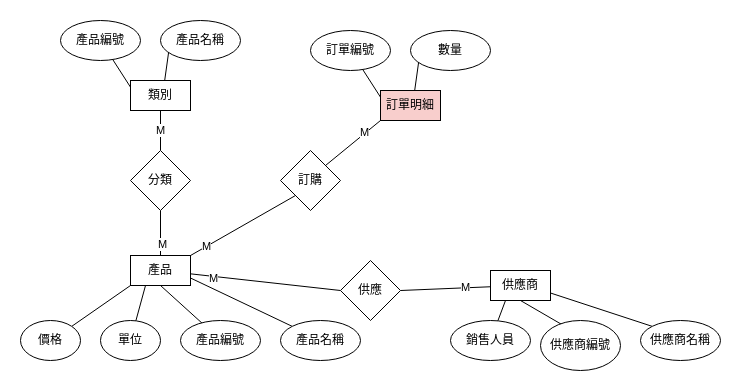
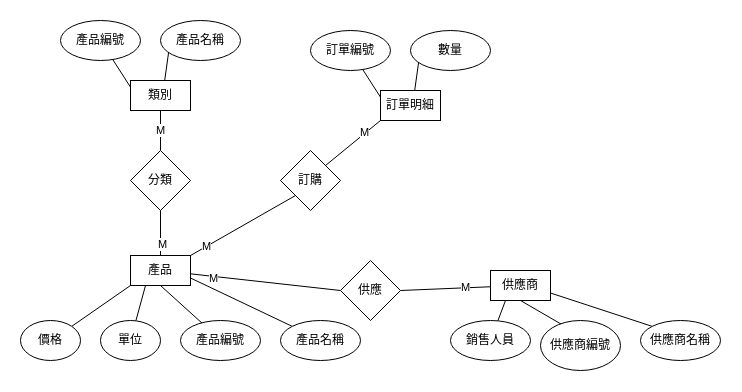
(411, 106) -> (411, 106)
